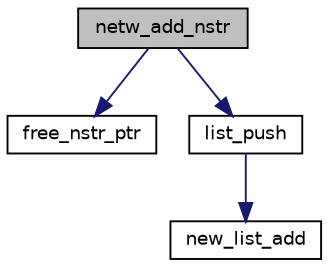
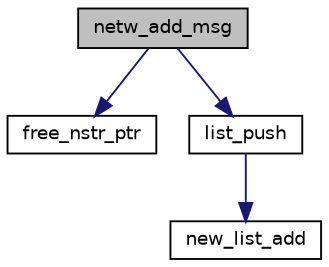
(163, 28) -> (163, 28)
